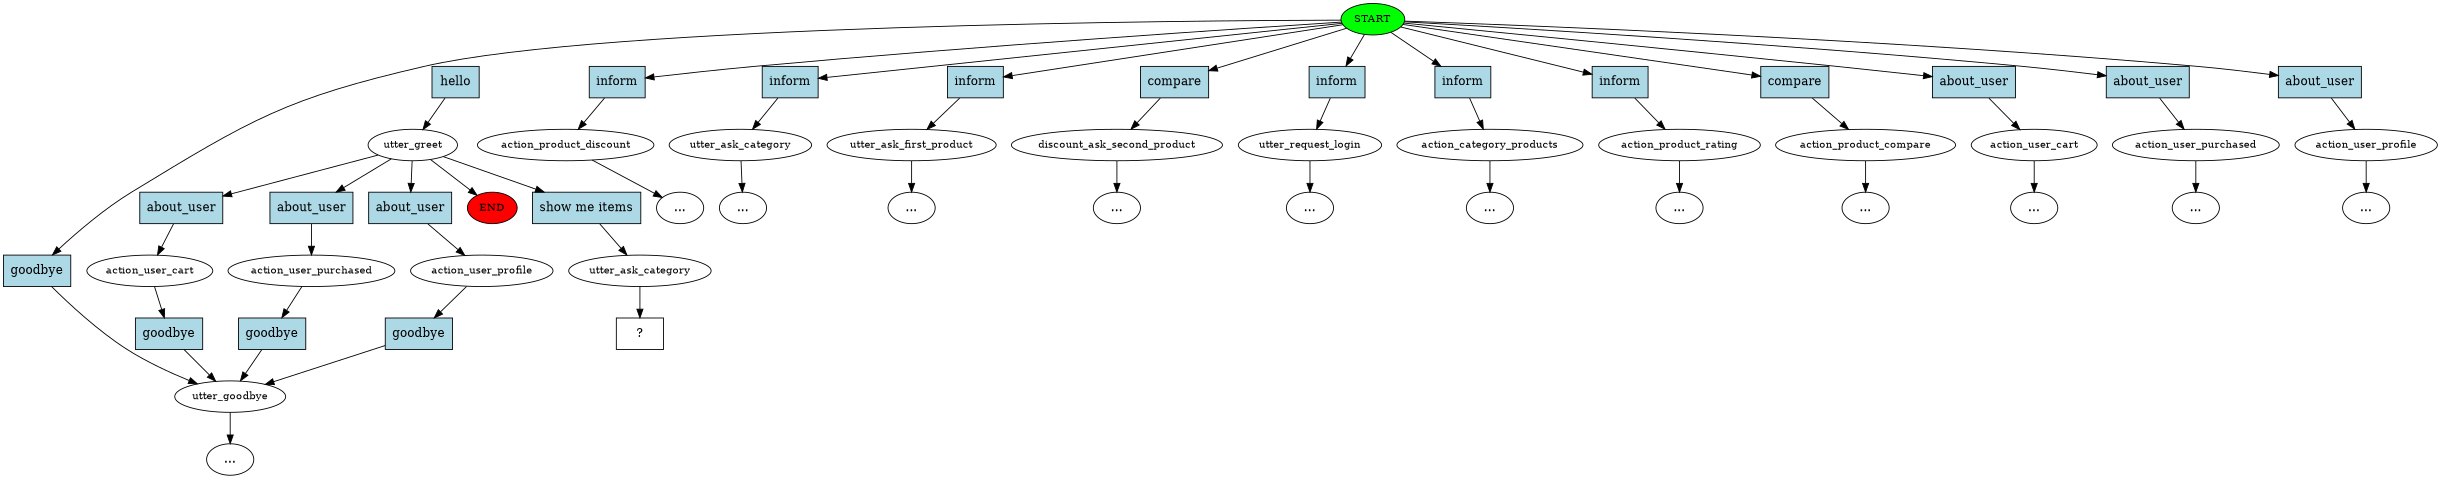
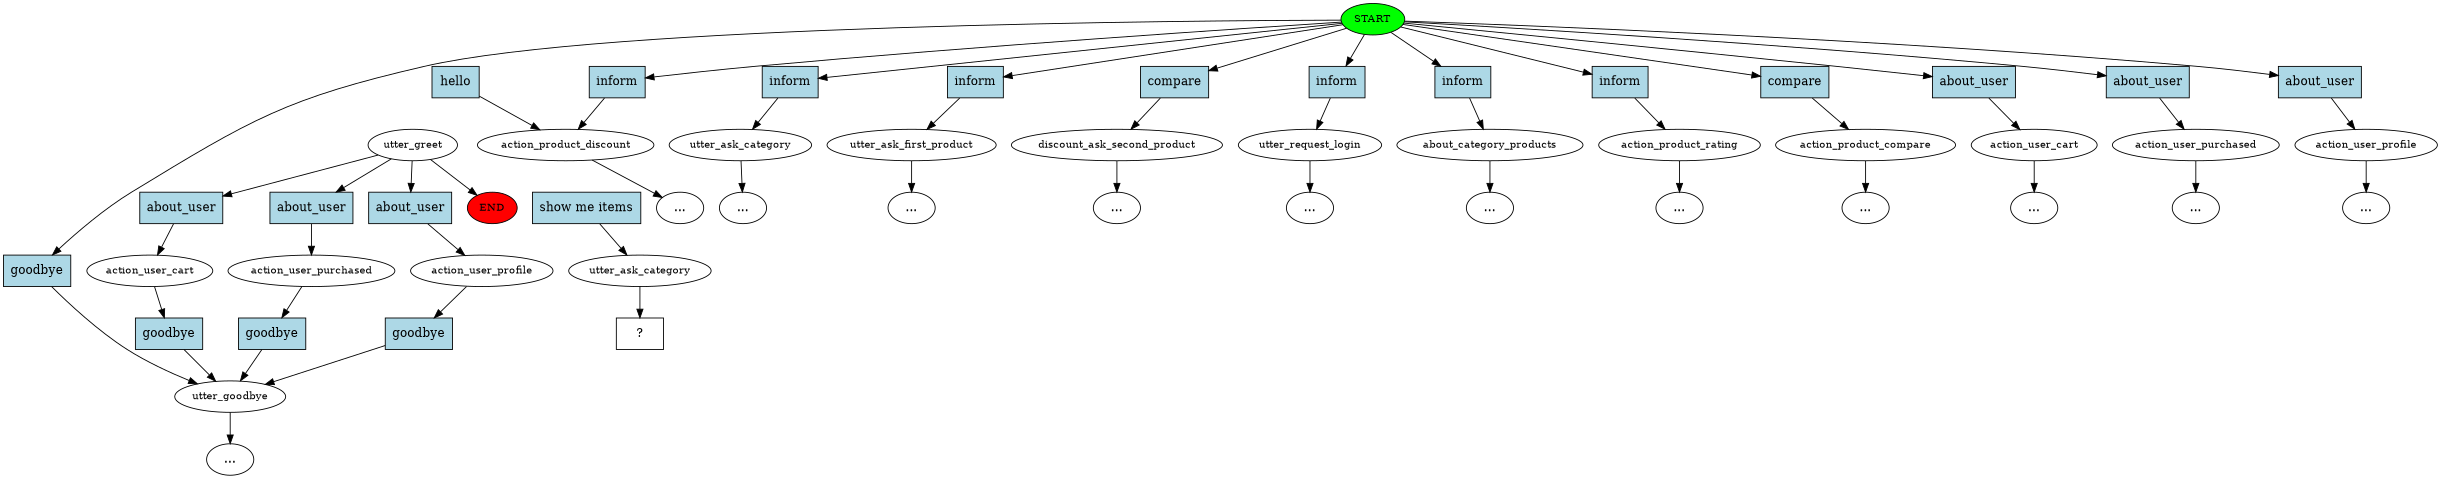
(437, 110) -> (506, 111)
(1490, 145) -> (1490, 145)
(490, 173) -> none
